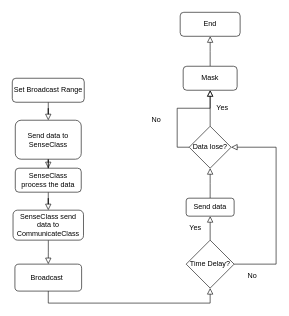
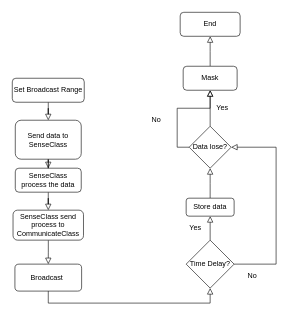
(210, 207) -> (210, 207)
(48, 225) -> (48, 225)
